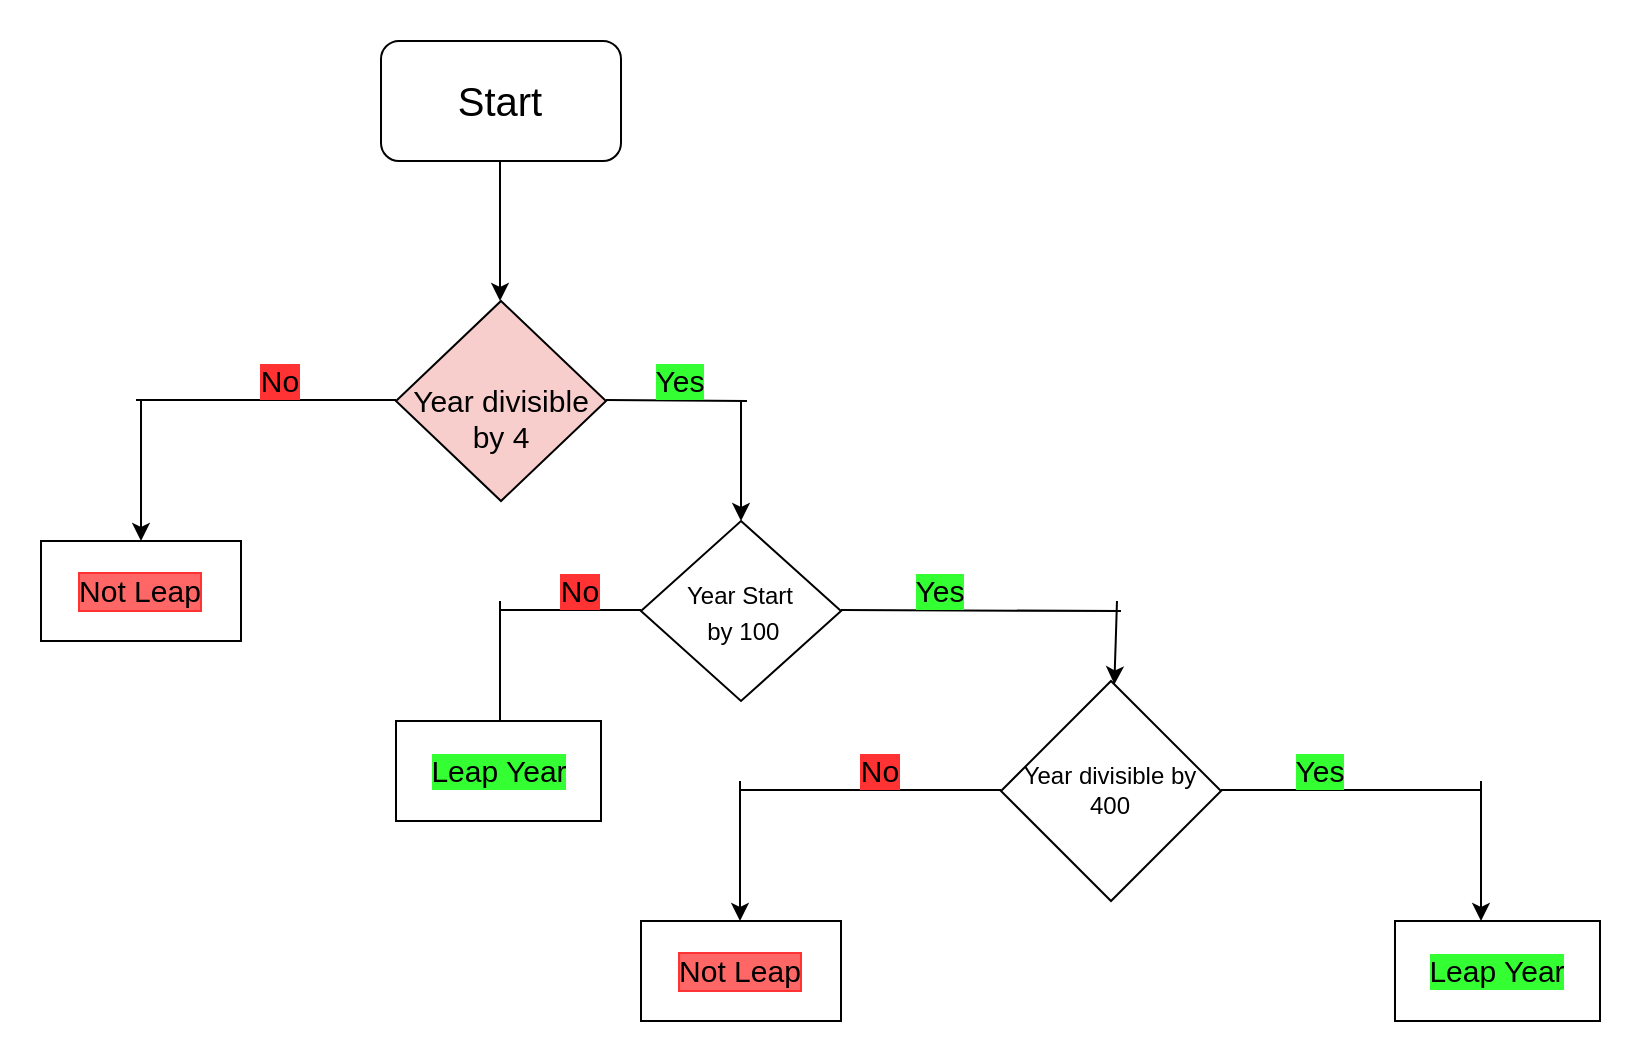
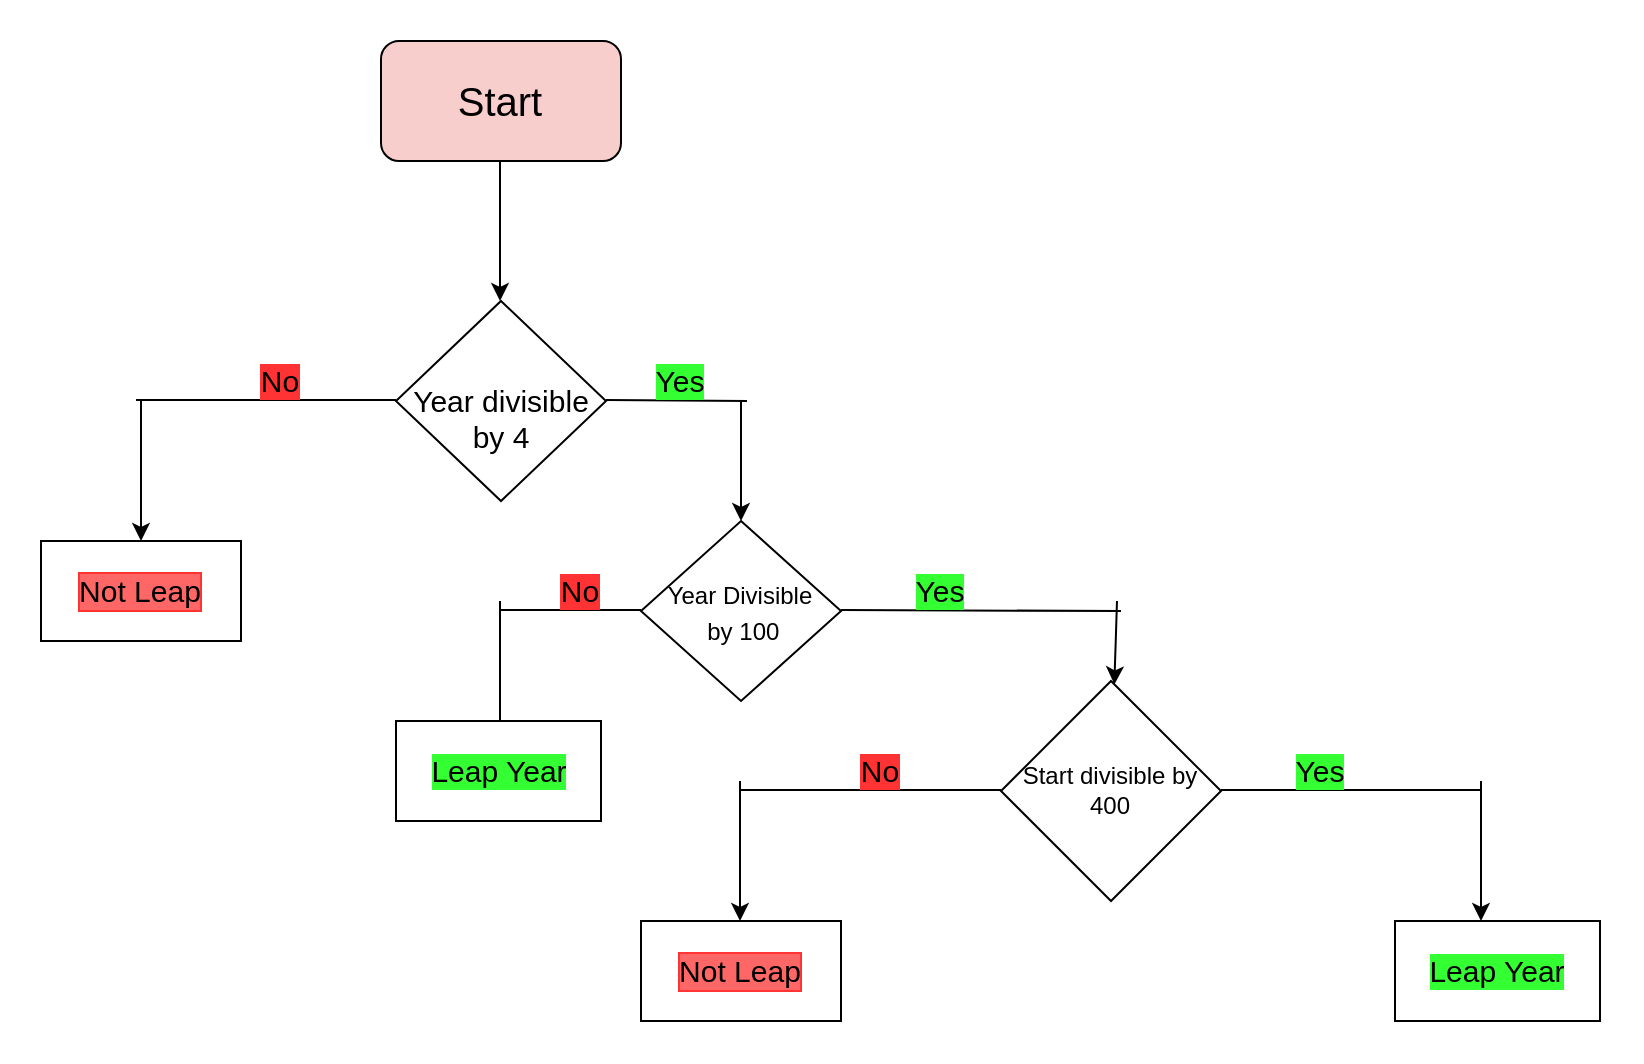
(501, 101) -> (501, 101)
(501, 401) -> (501, 401)
(741, 611) -> (741, 611)
(1111, 791) -> (1111, 791)
